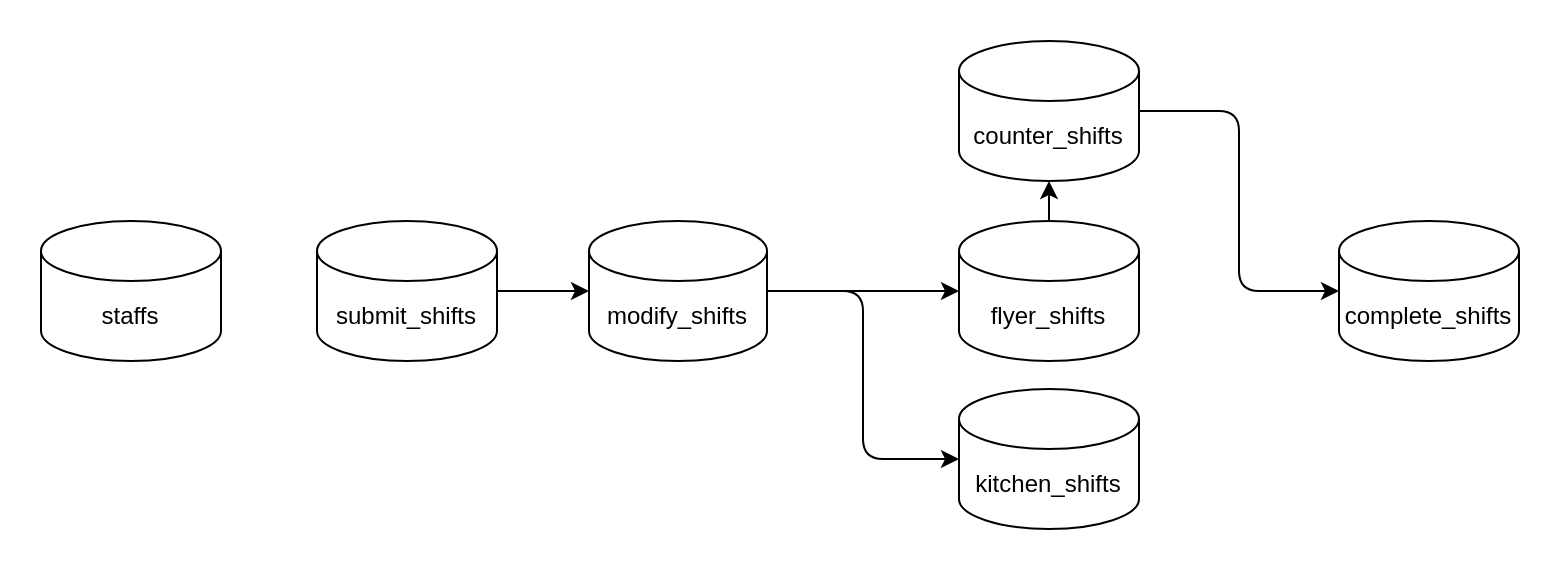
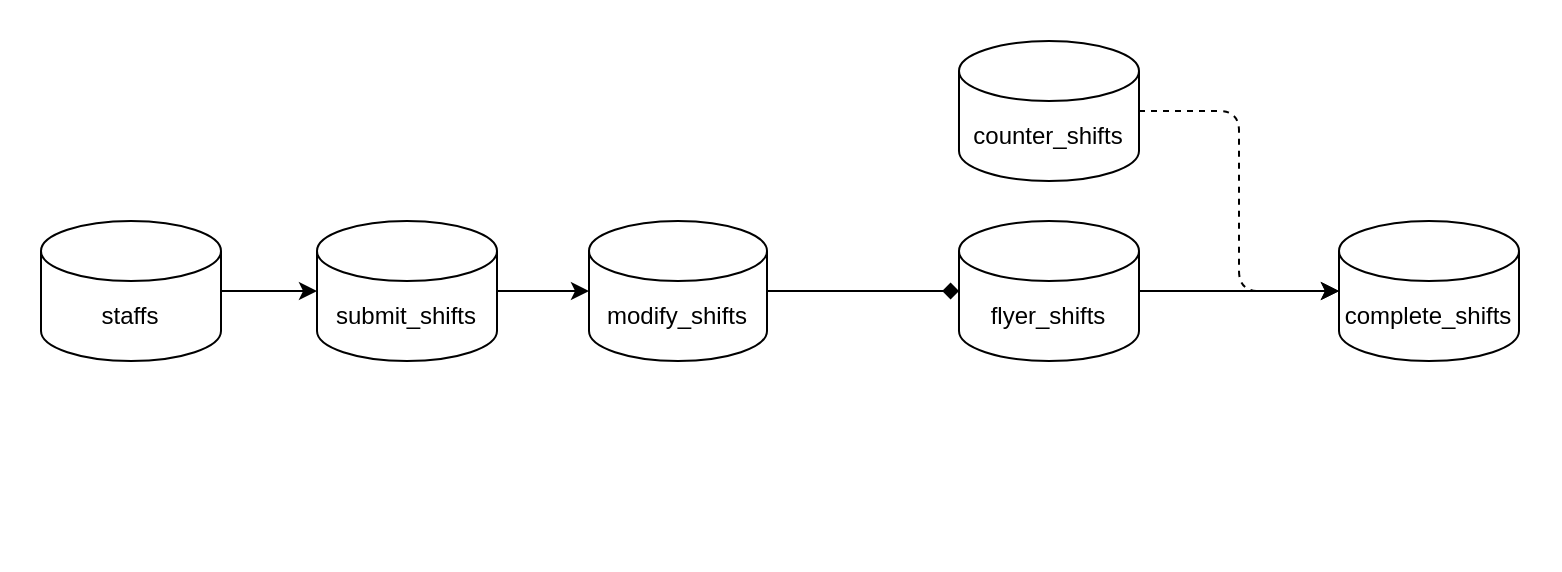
(1239, 158) -> (1239, 158)
(1049, 199) -> (1192, 291)
none -> (262, 291)
(944, 291) -> (943, 291)
(863, 412) -> none
(1049, 459) -> none
